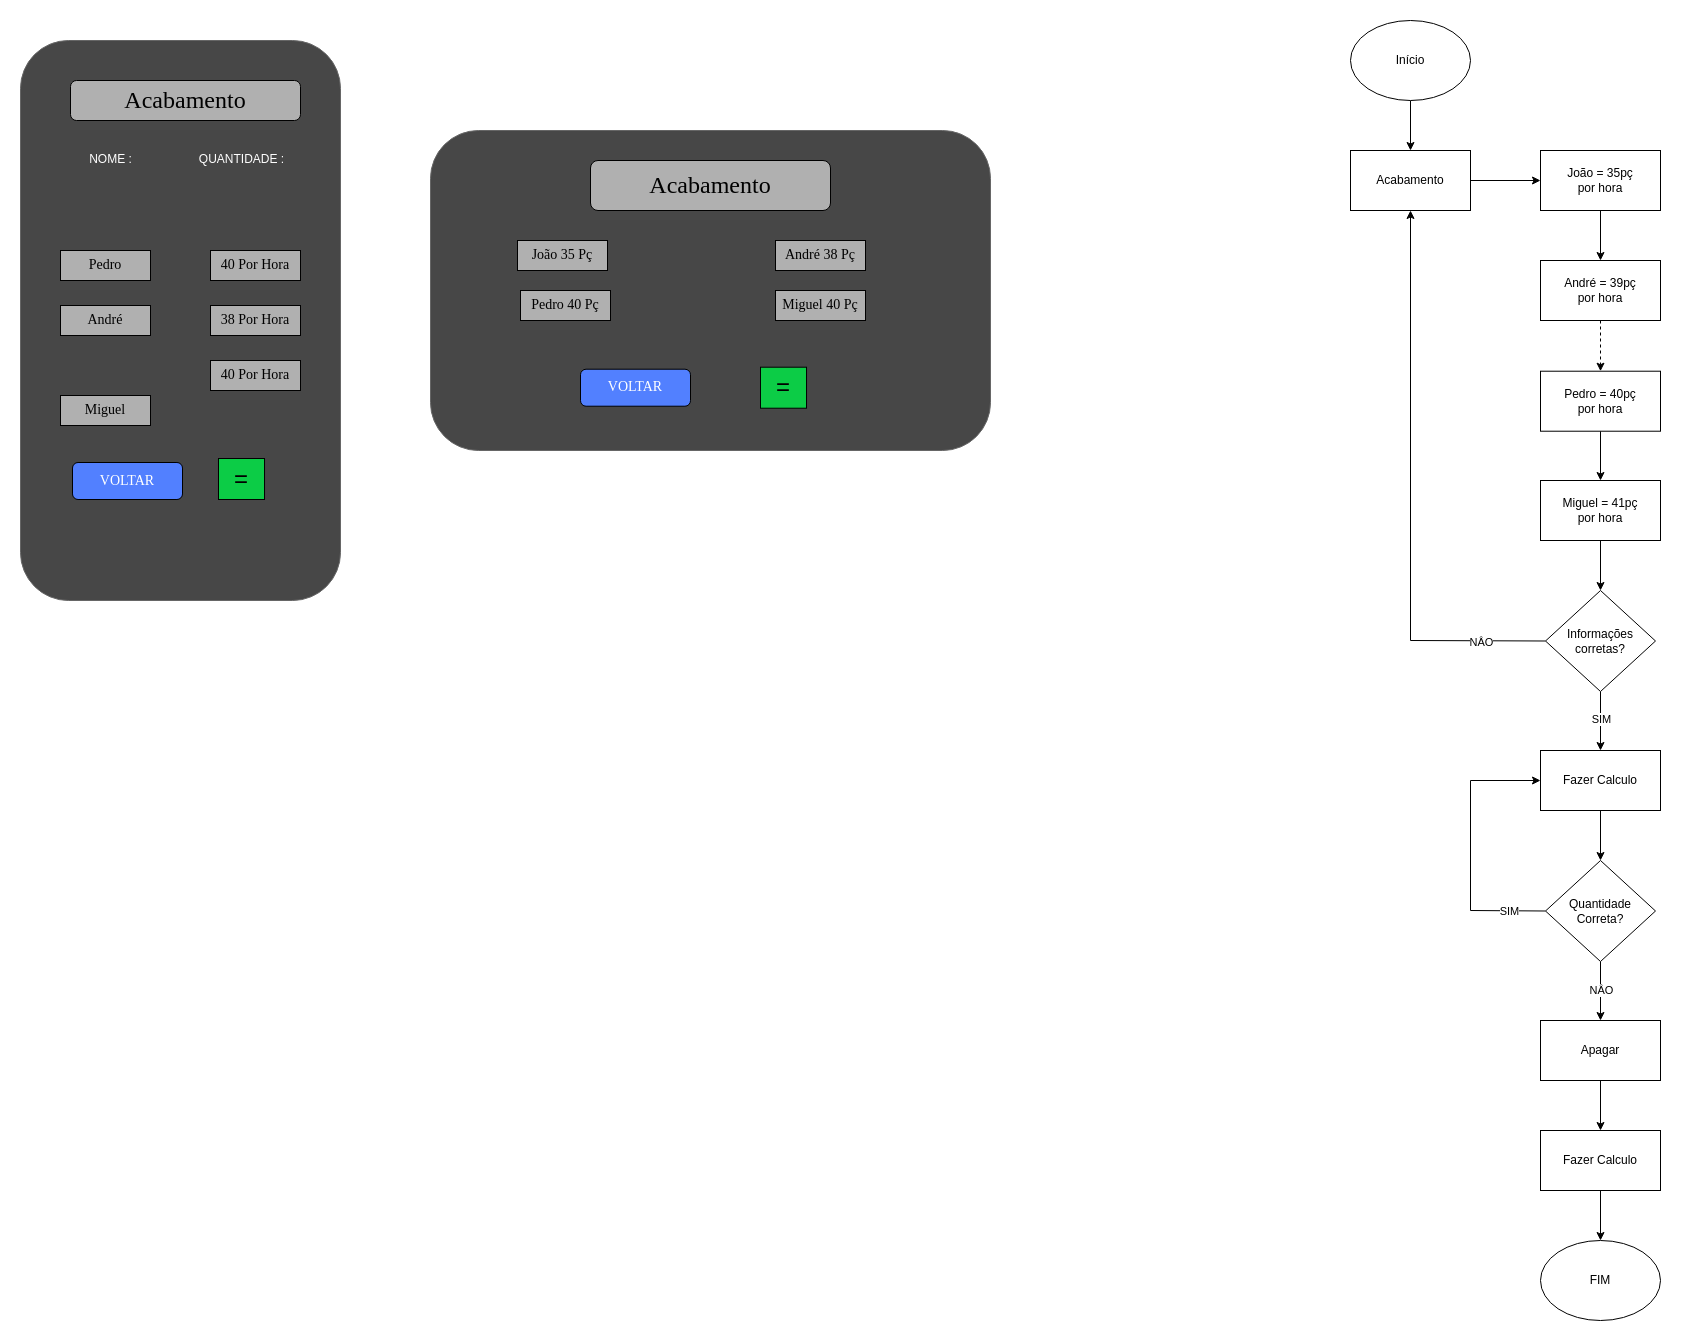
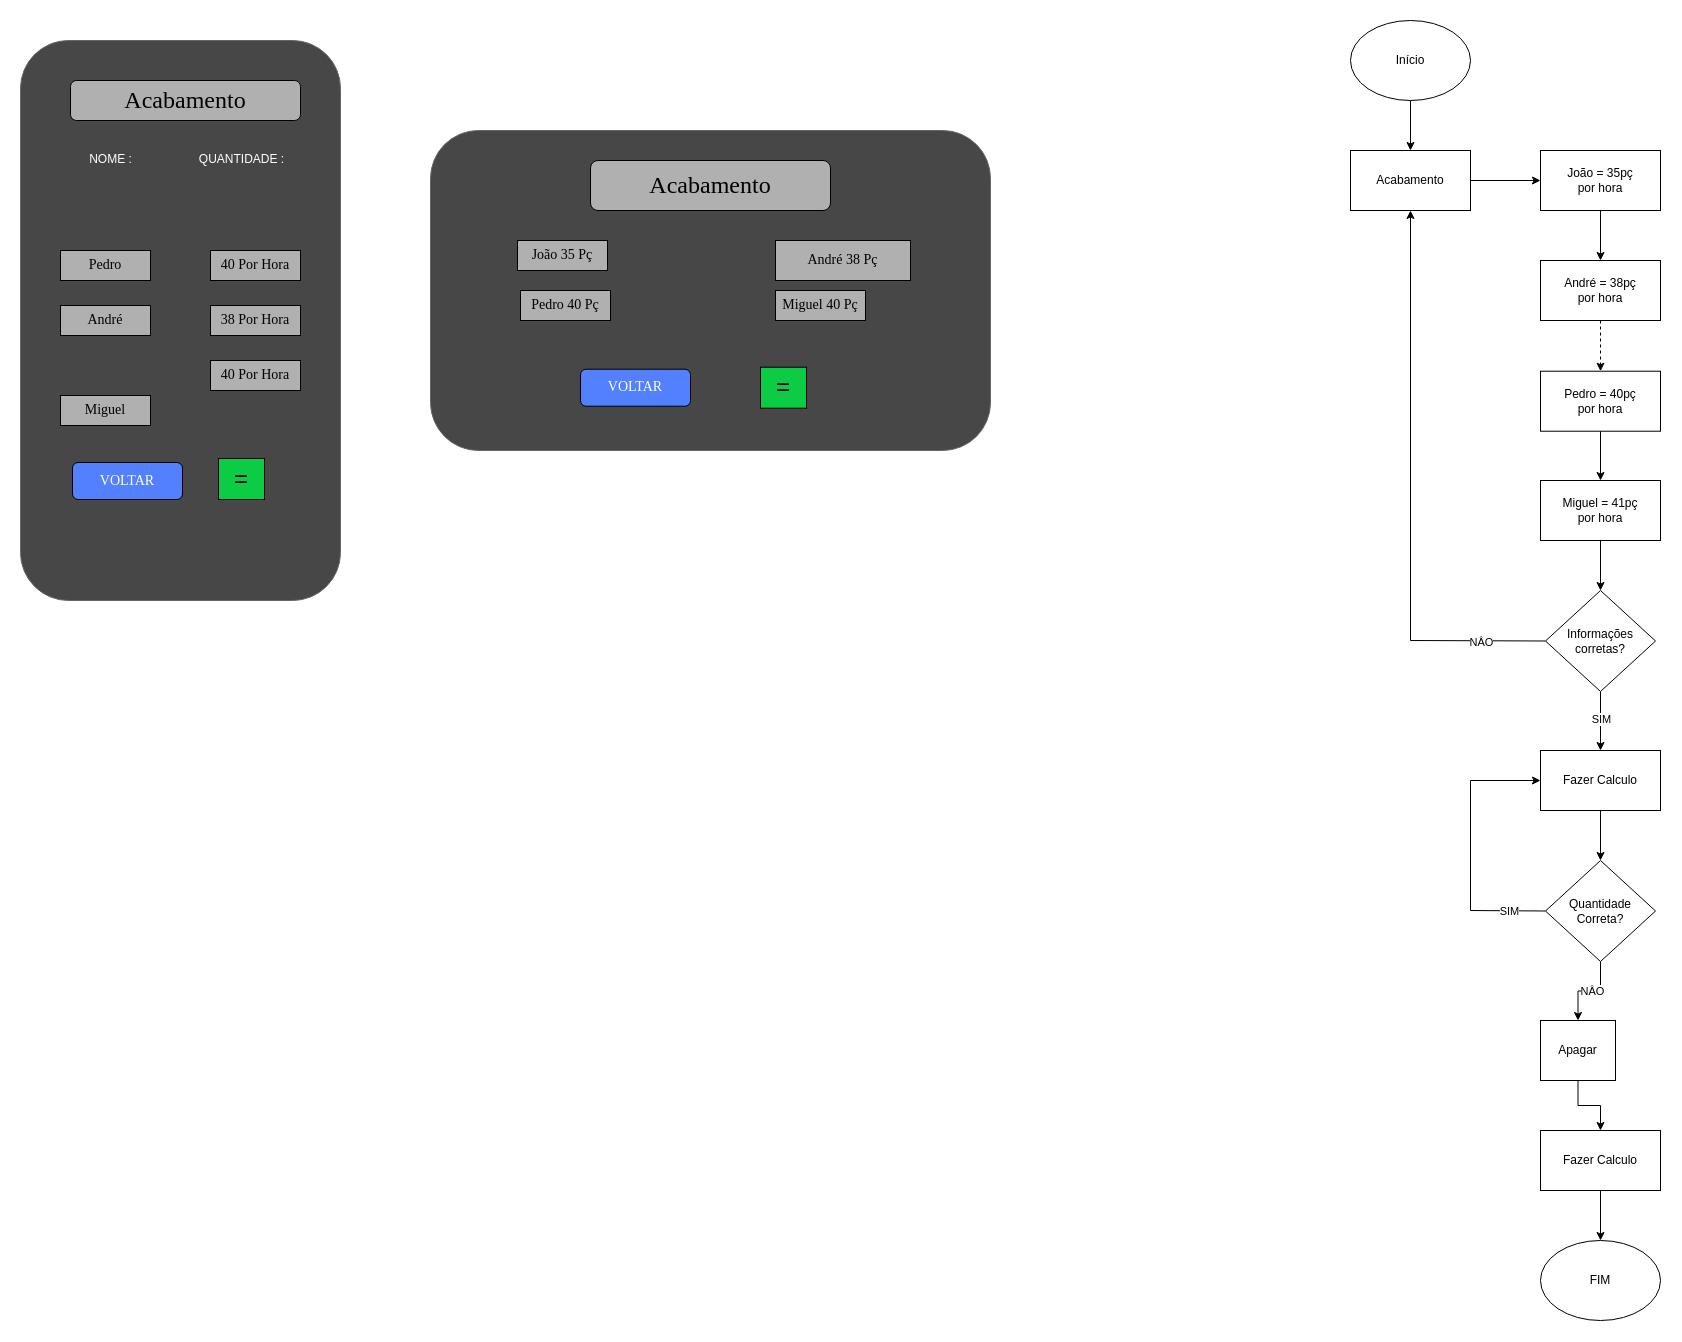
(821, 256) -> (843, 261)
(1601, 291) -> (1601, 291)
(1601, 1051) -> (1578, 1051)
